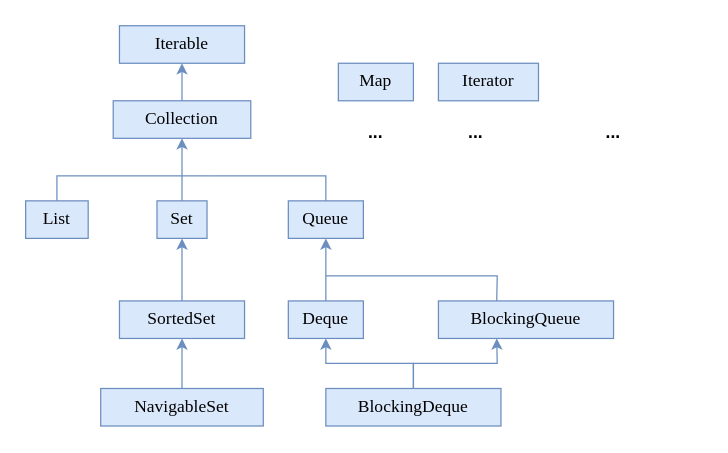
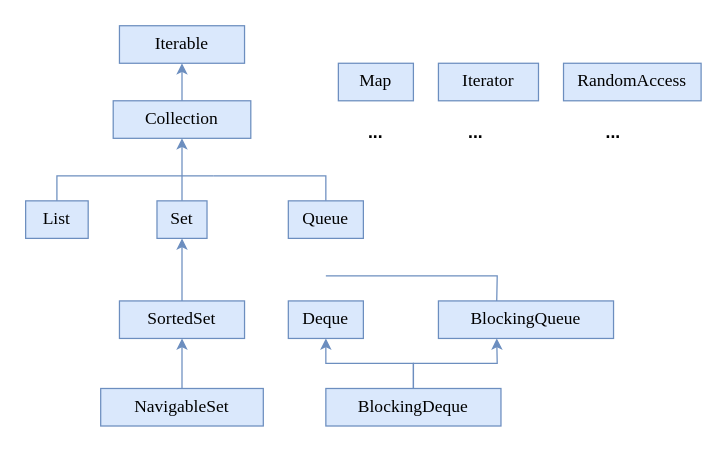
none -> (632, 82)
(326, 273) -> none
